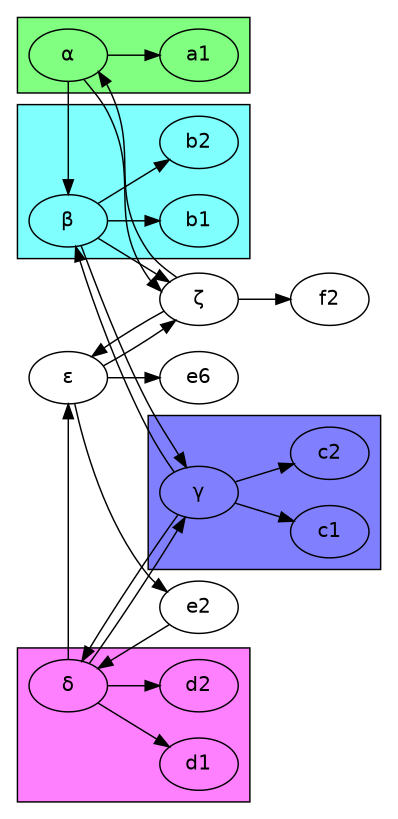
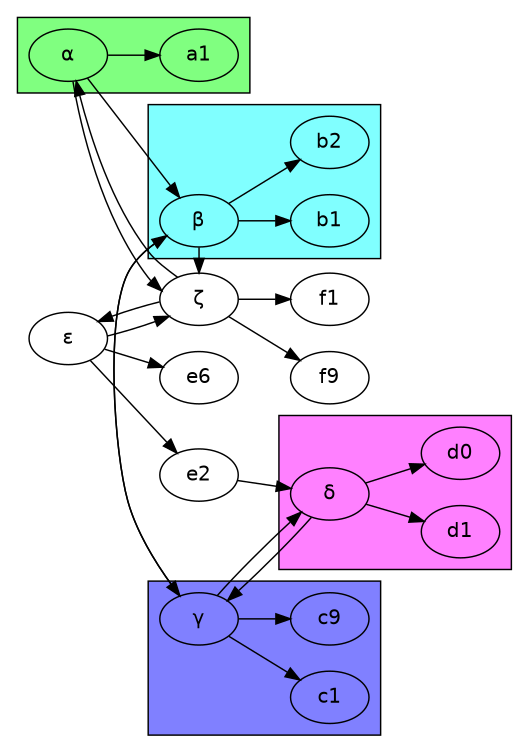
none -> (330, 299)
(330, 299) -> (330, 378)
(330, 453) -> (330, 619)
(68, 539) -> none
(199, 686) -> (461, 453)
